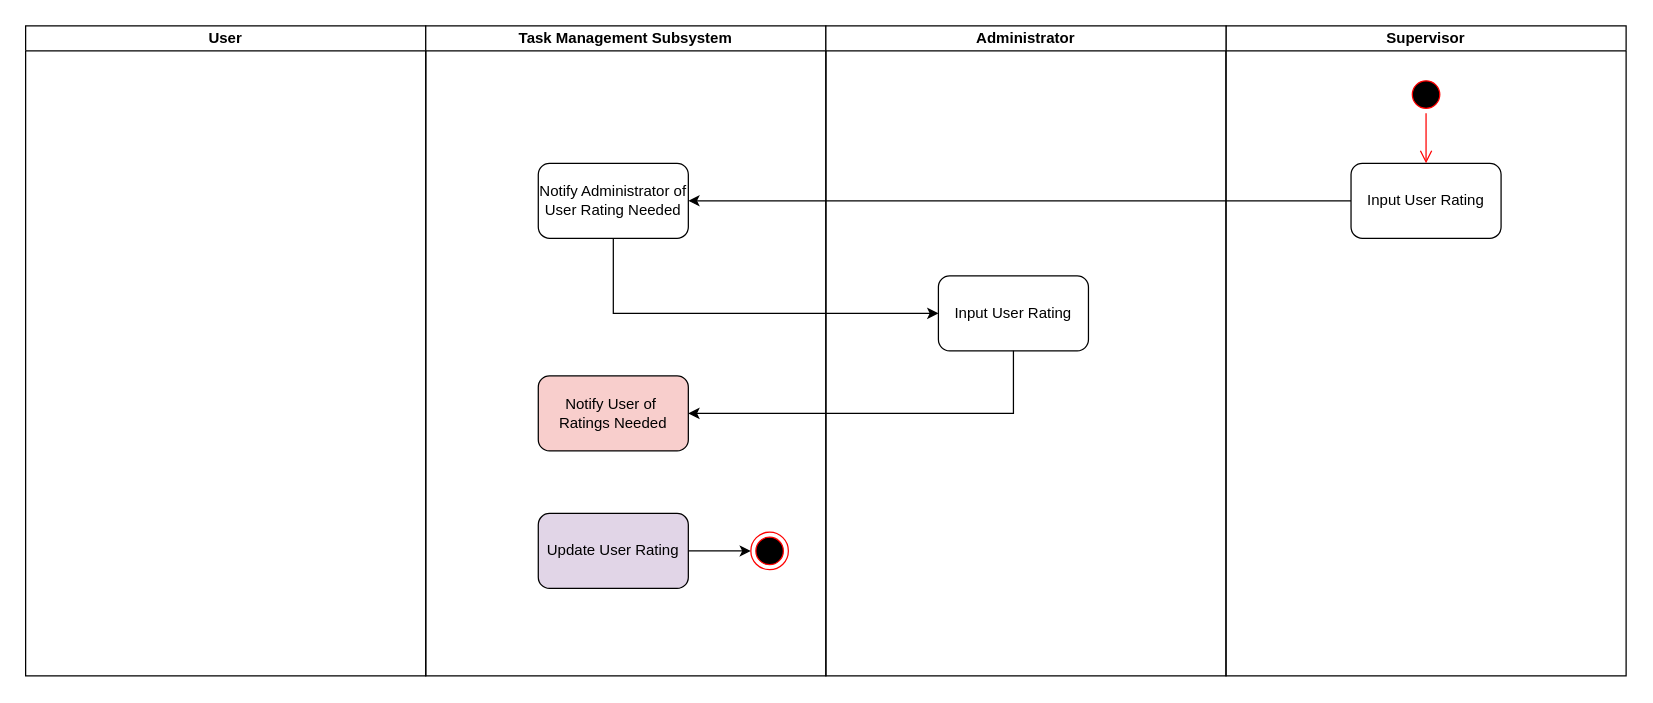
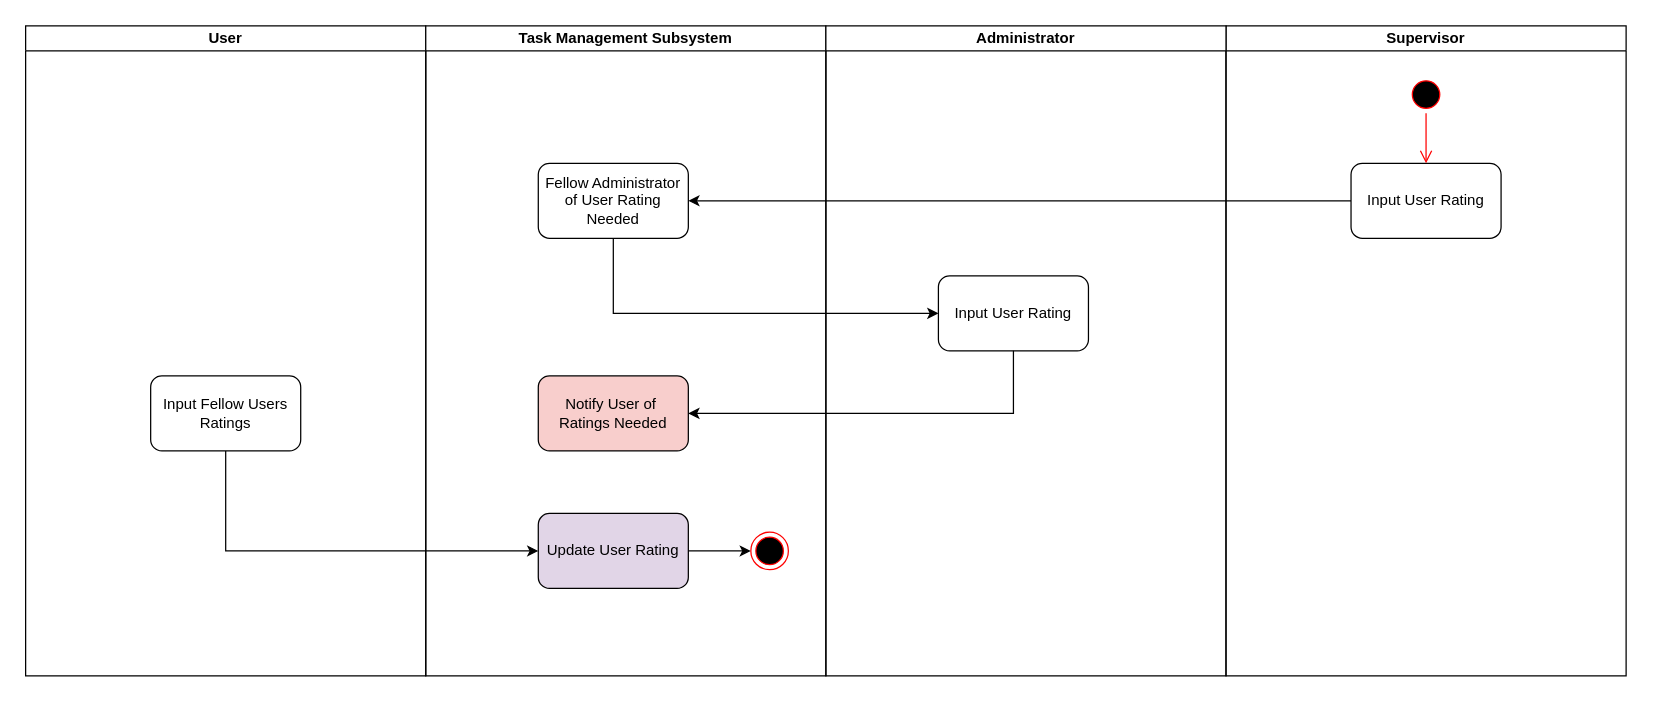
(613, 201) -> (613, 201)
none -> (226, 413)
none -> (328, 551)
